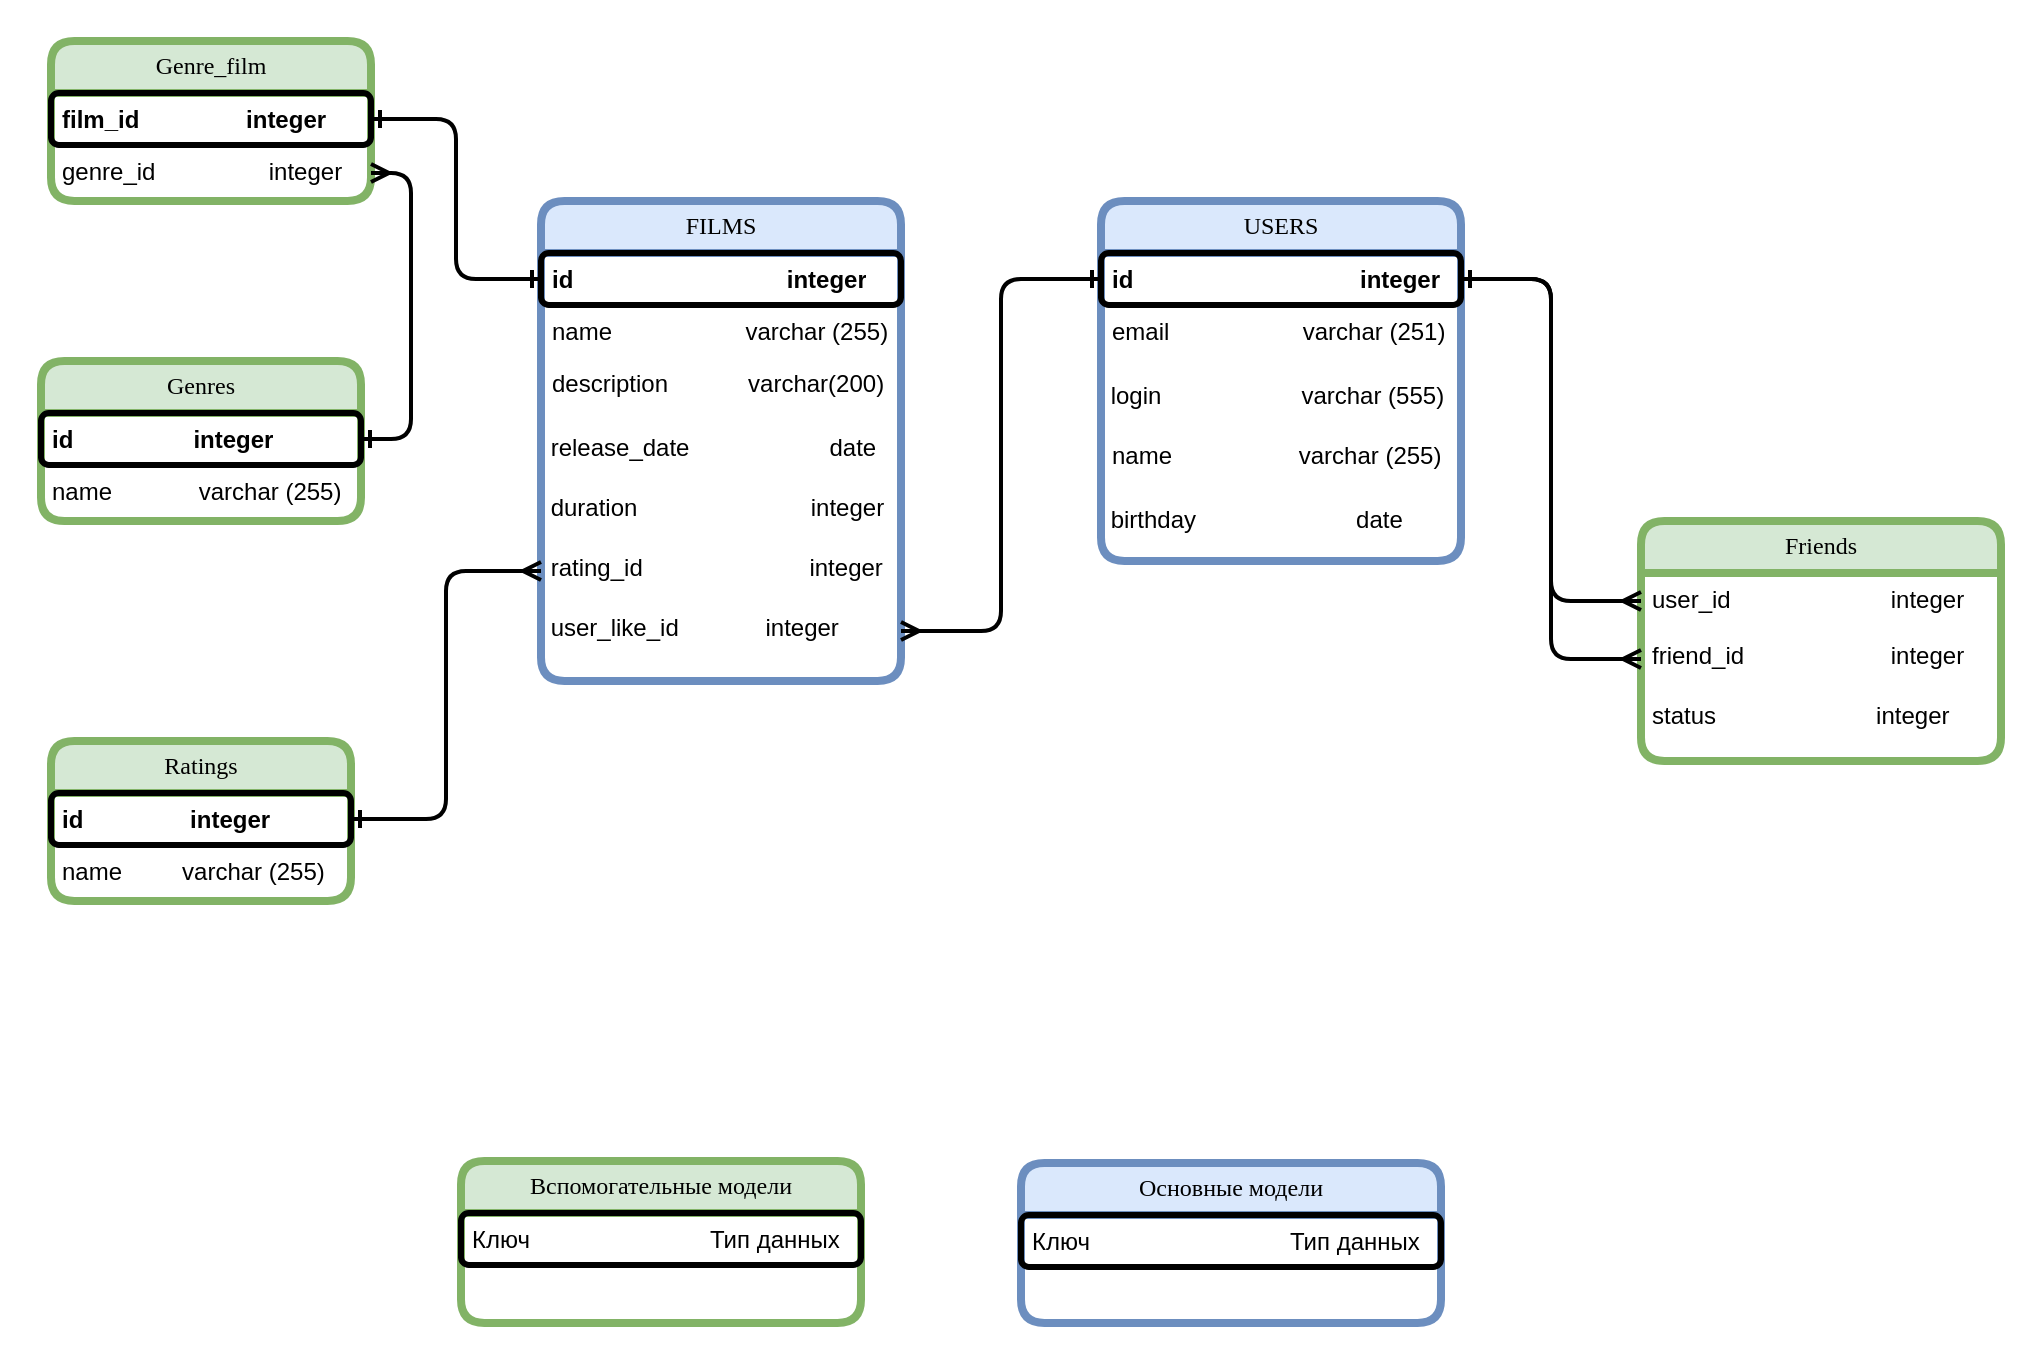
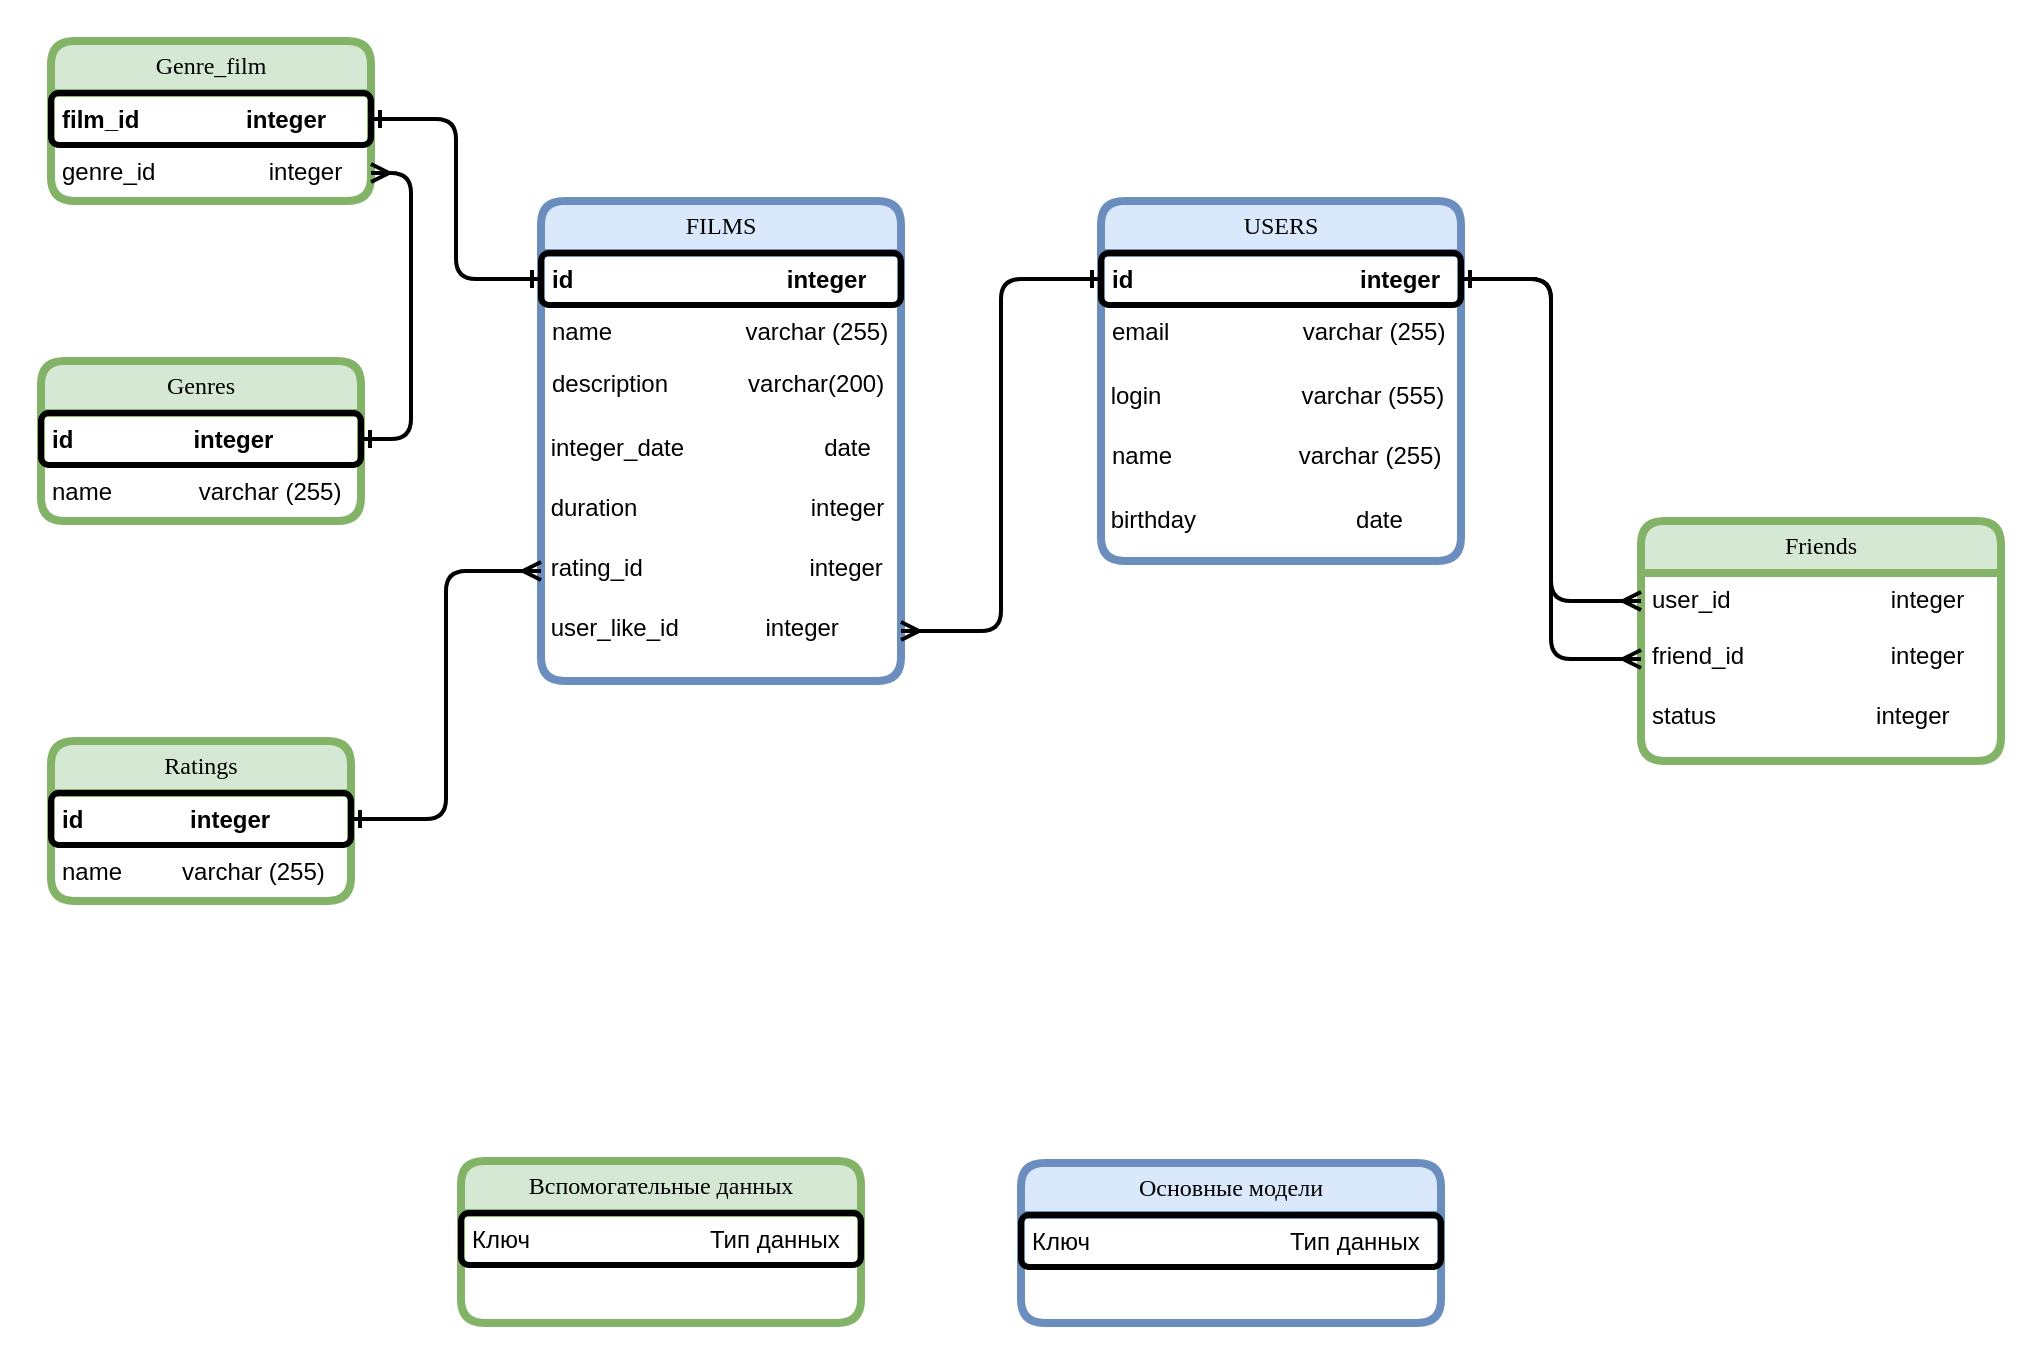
(1283, 348) -> (1283, 348)
(723, 464) -> (723, 464)
(662, 1187) -> (662, 1187)
